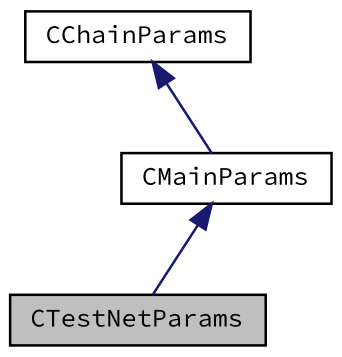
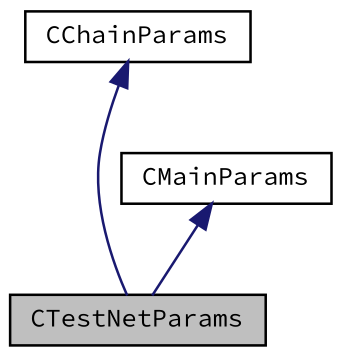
(189, 119) -> (99, 191)
